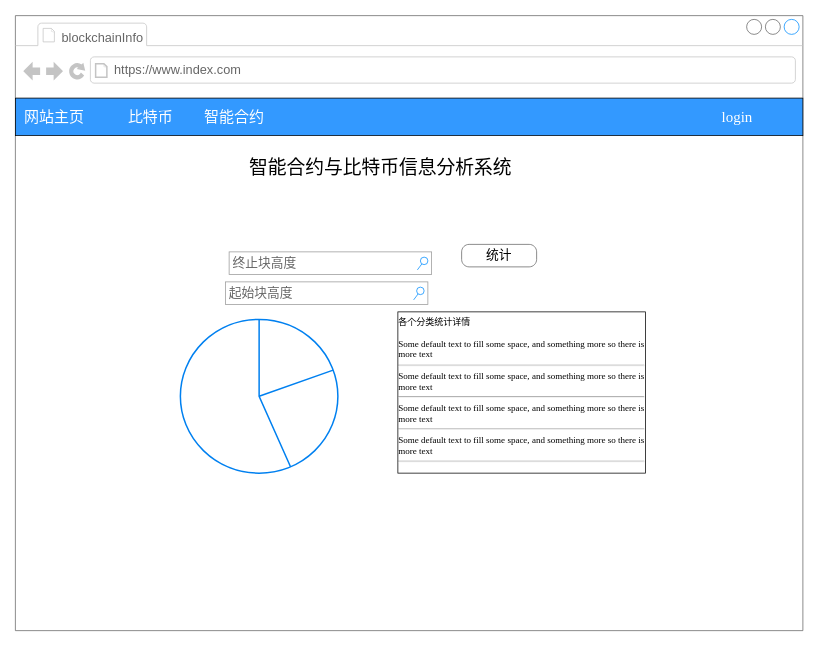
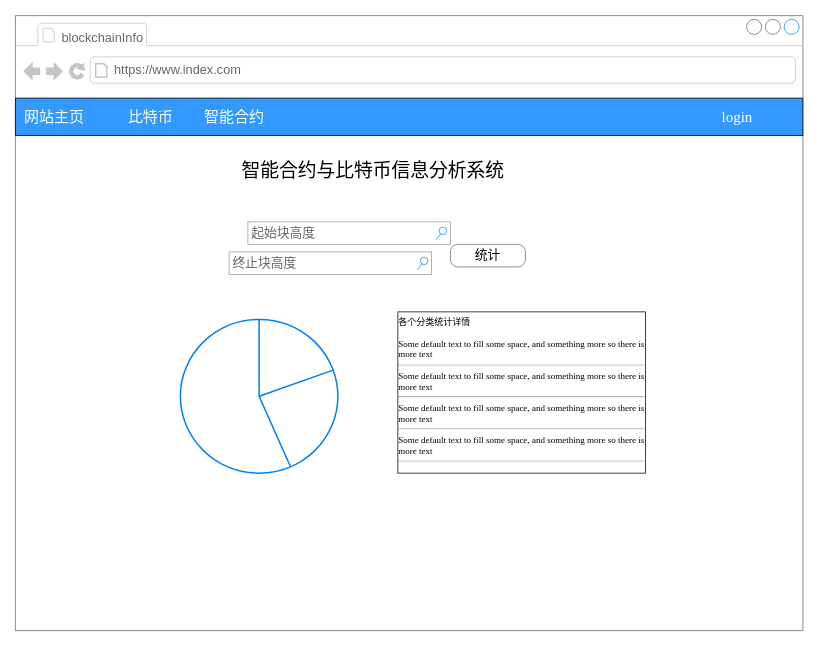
(405, 169) -> (398, 173)
(499, 255) -> (488, 255)
(327, 293) -> (349, 233)
